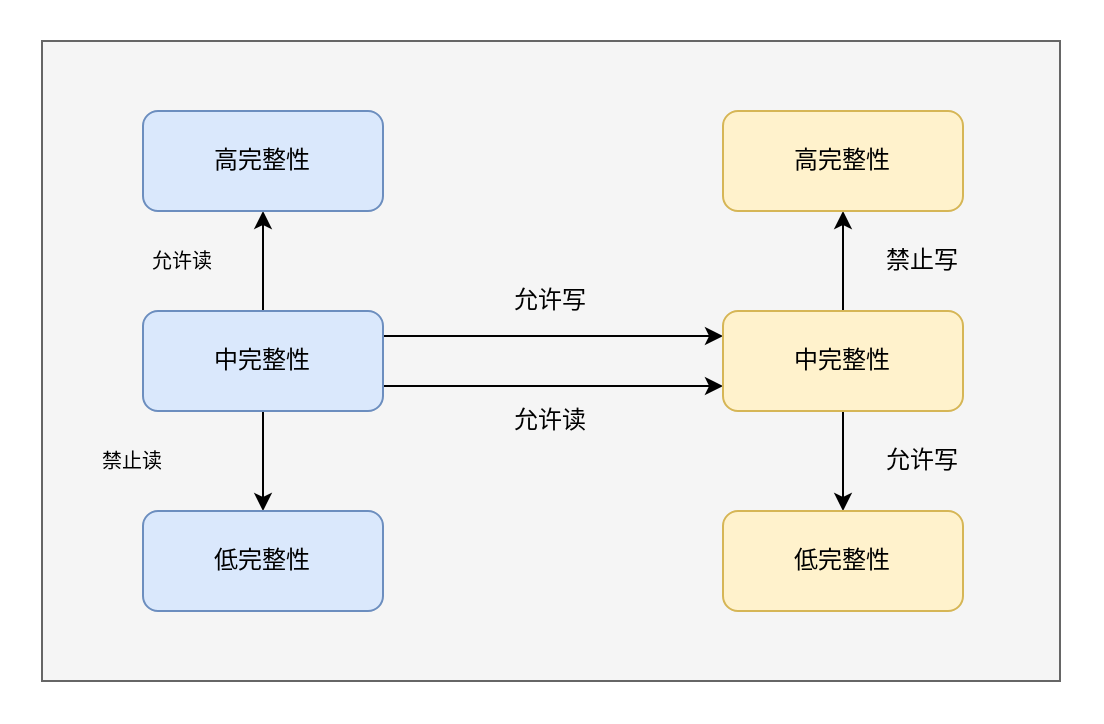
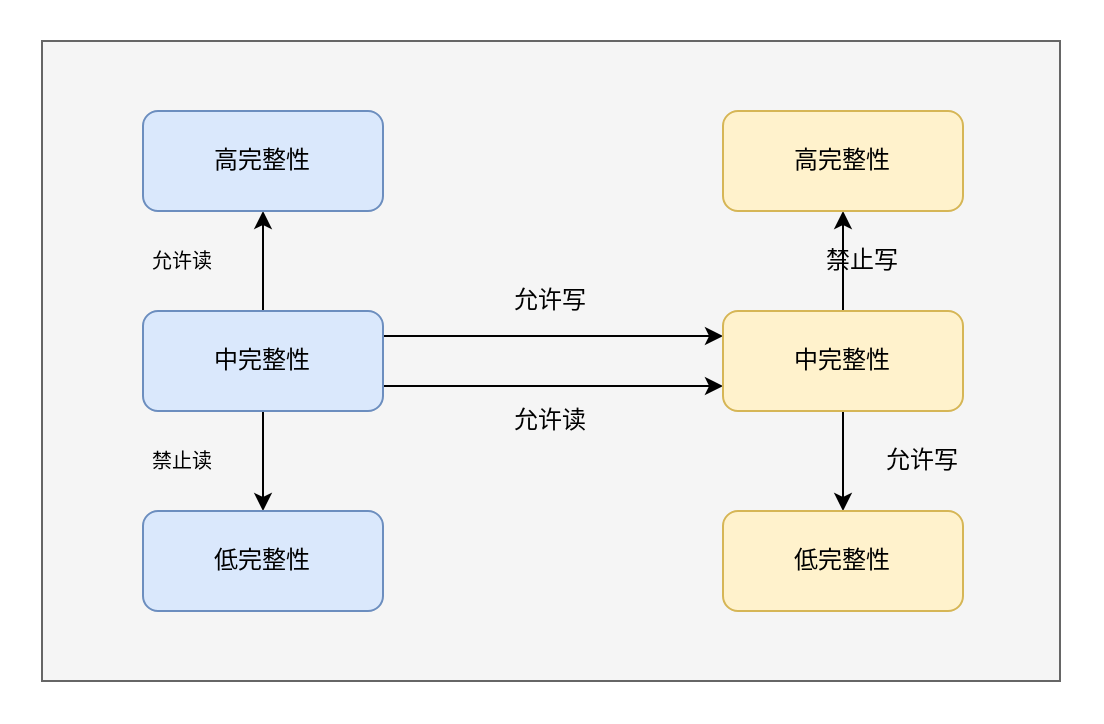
(923, 261) -> (863, 261)
(133, 461) -> (183, 461)
